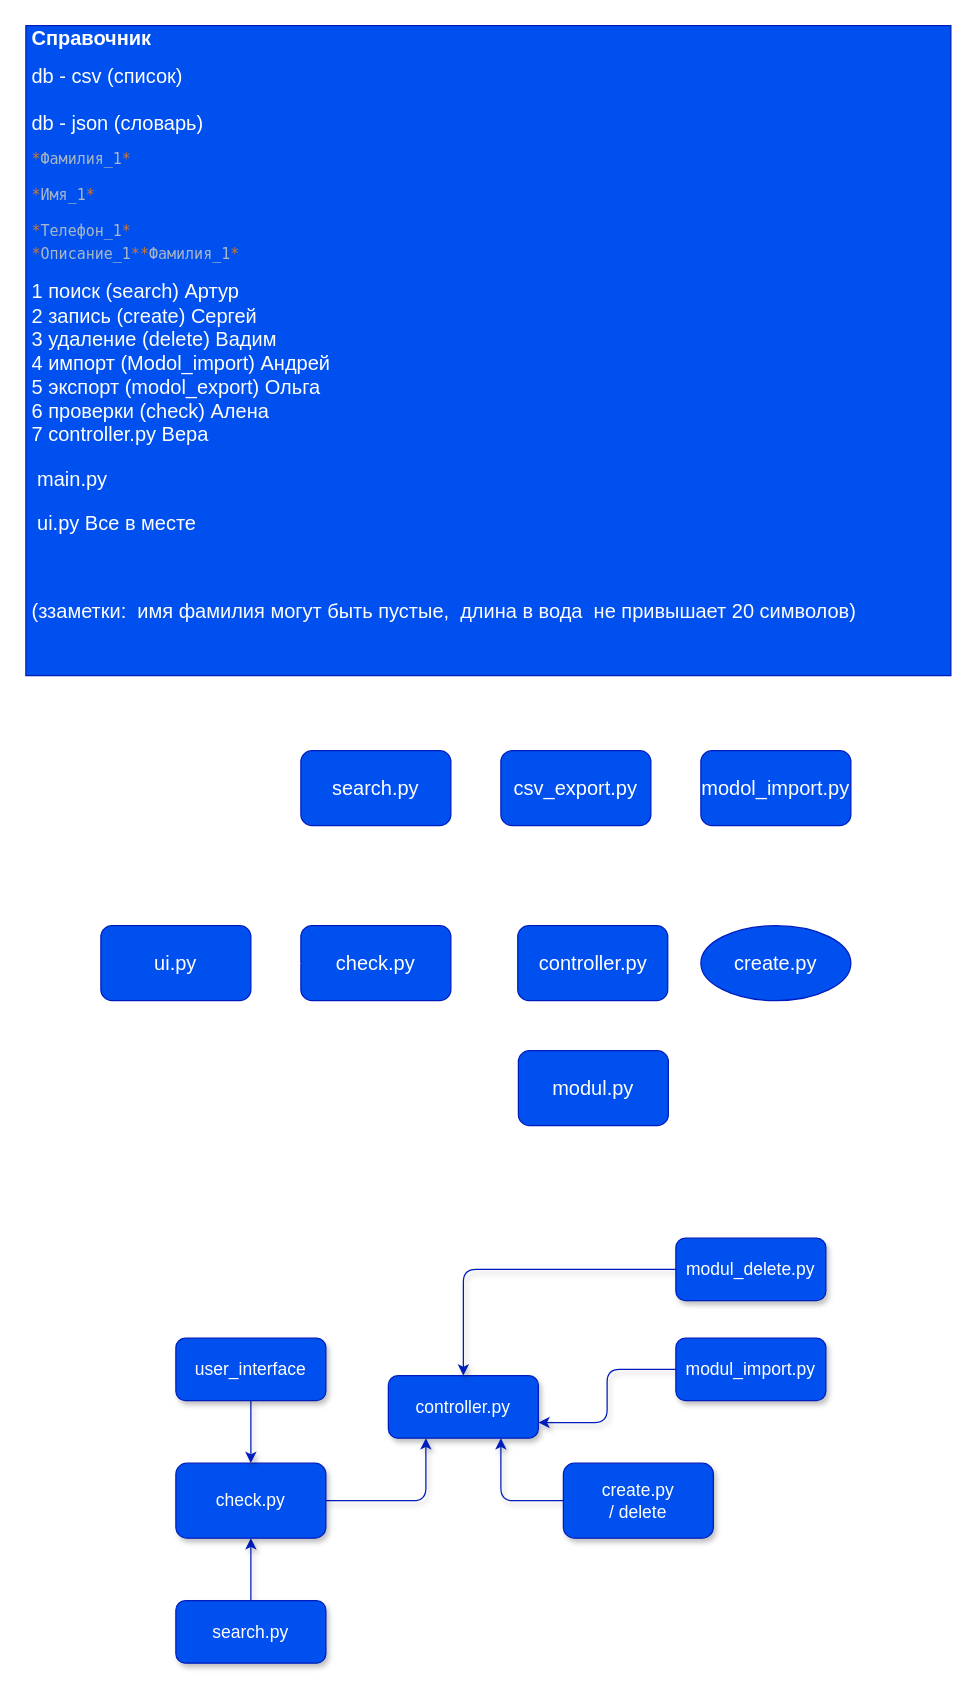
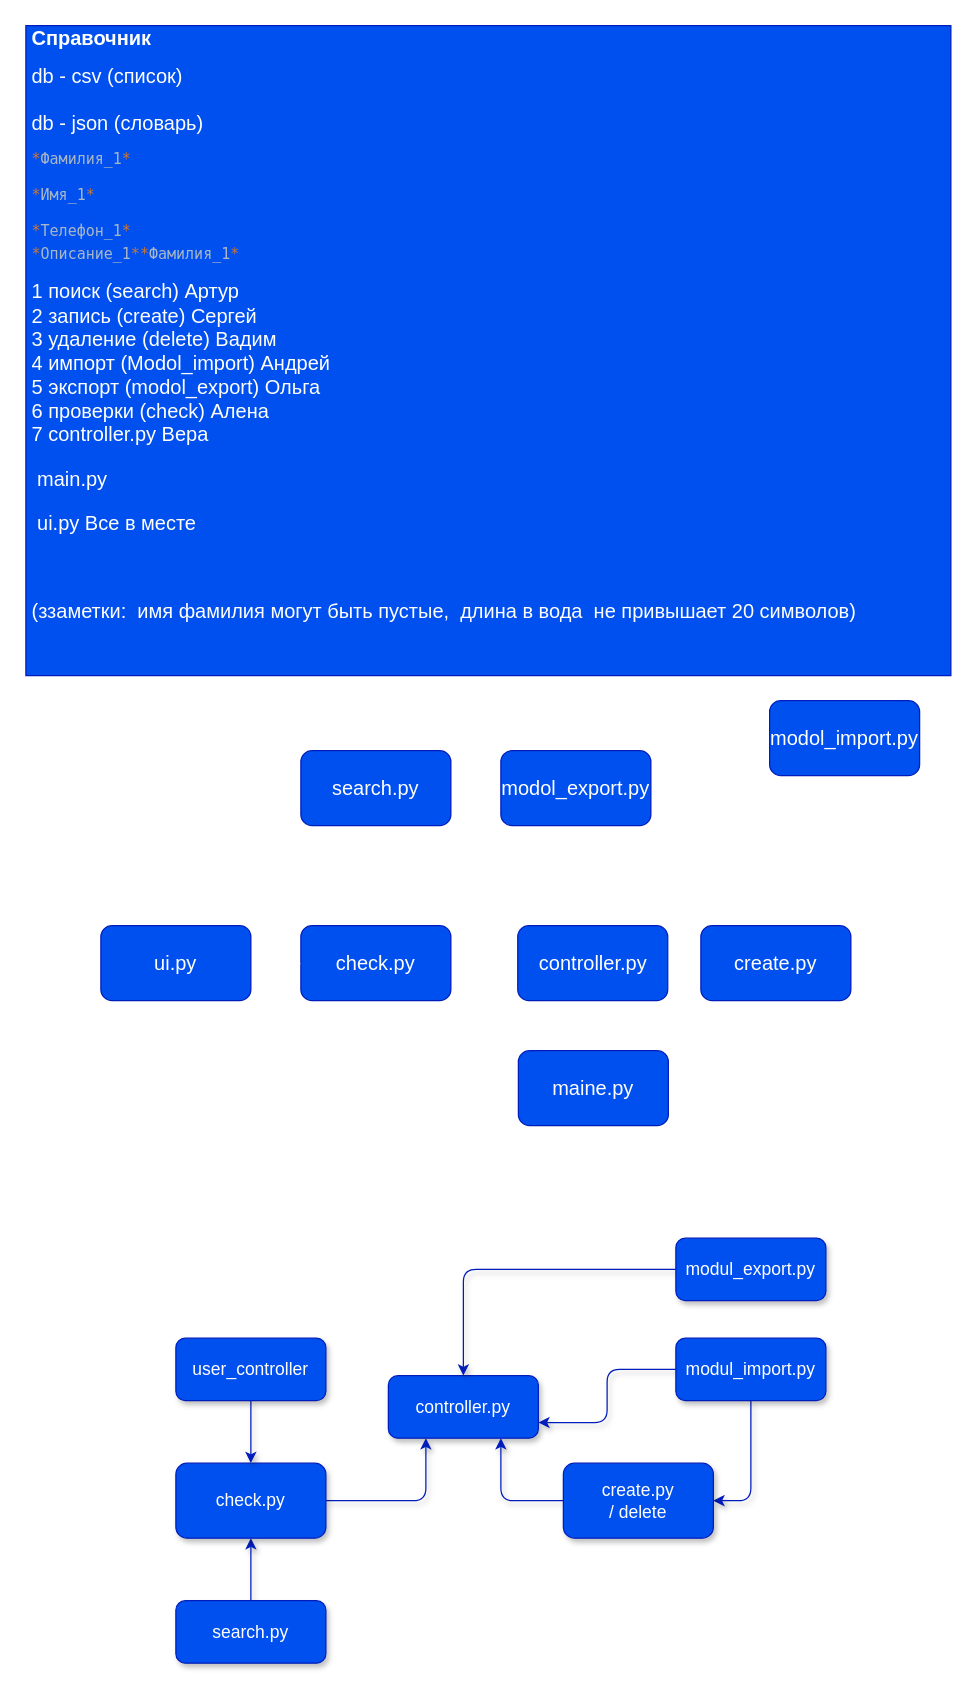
(576, 788) -> (576, 788)
(776, 788) -> (844, 738)
(776, 963) -> (776, 963)
(593, 1088) -> (593, 1088)
(751, 1269) -> (751, 1269)
(251, 1369) -> (251, 1369)
none -> (751, 1460)
